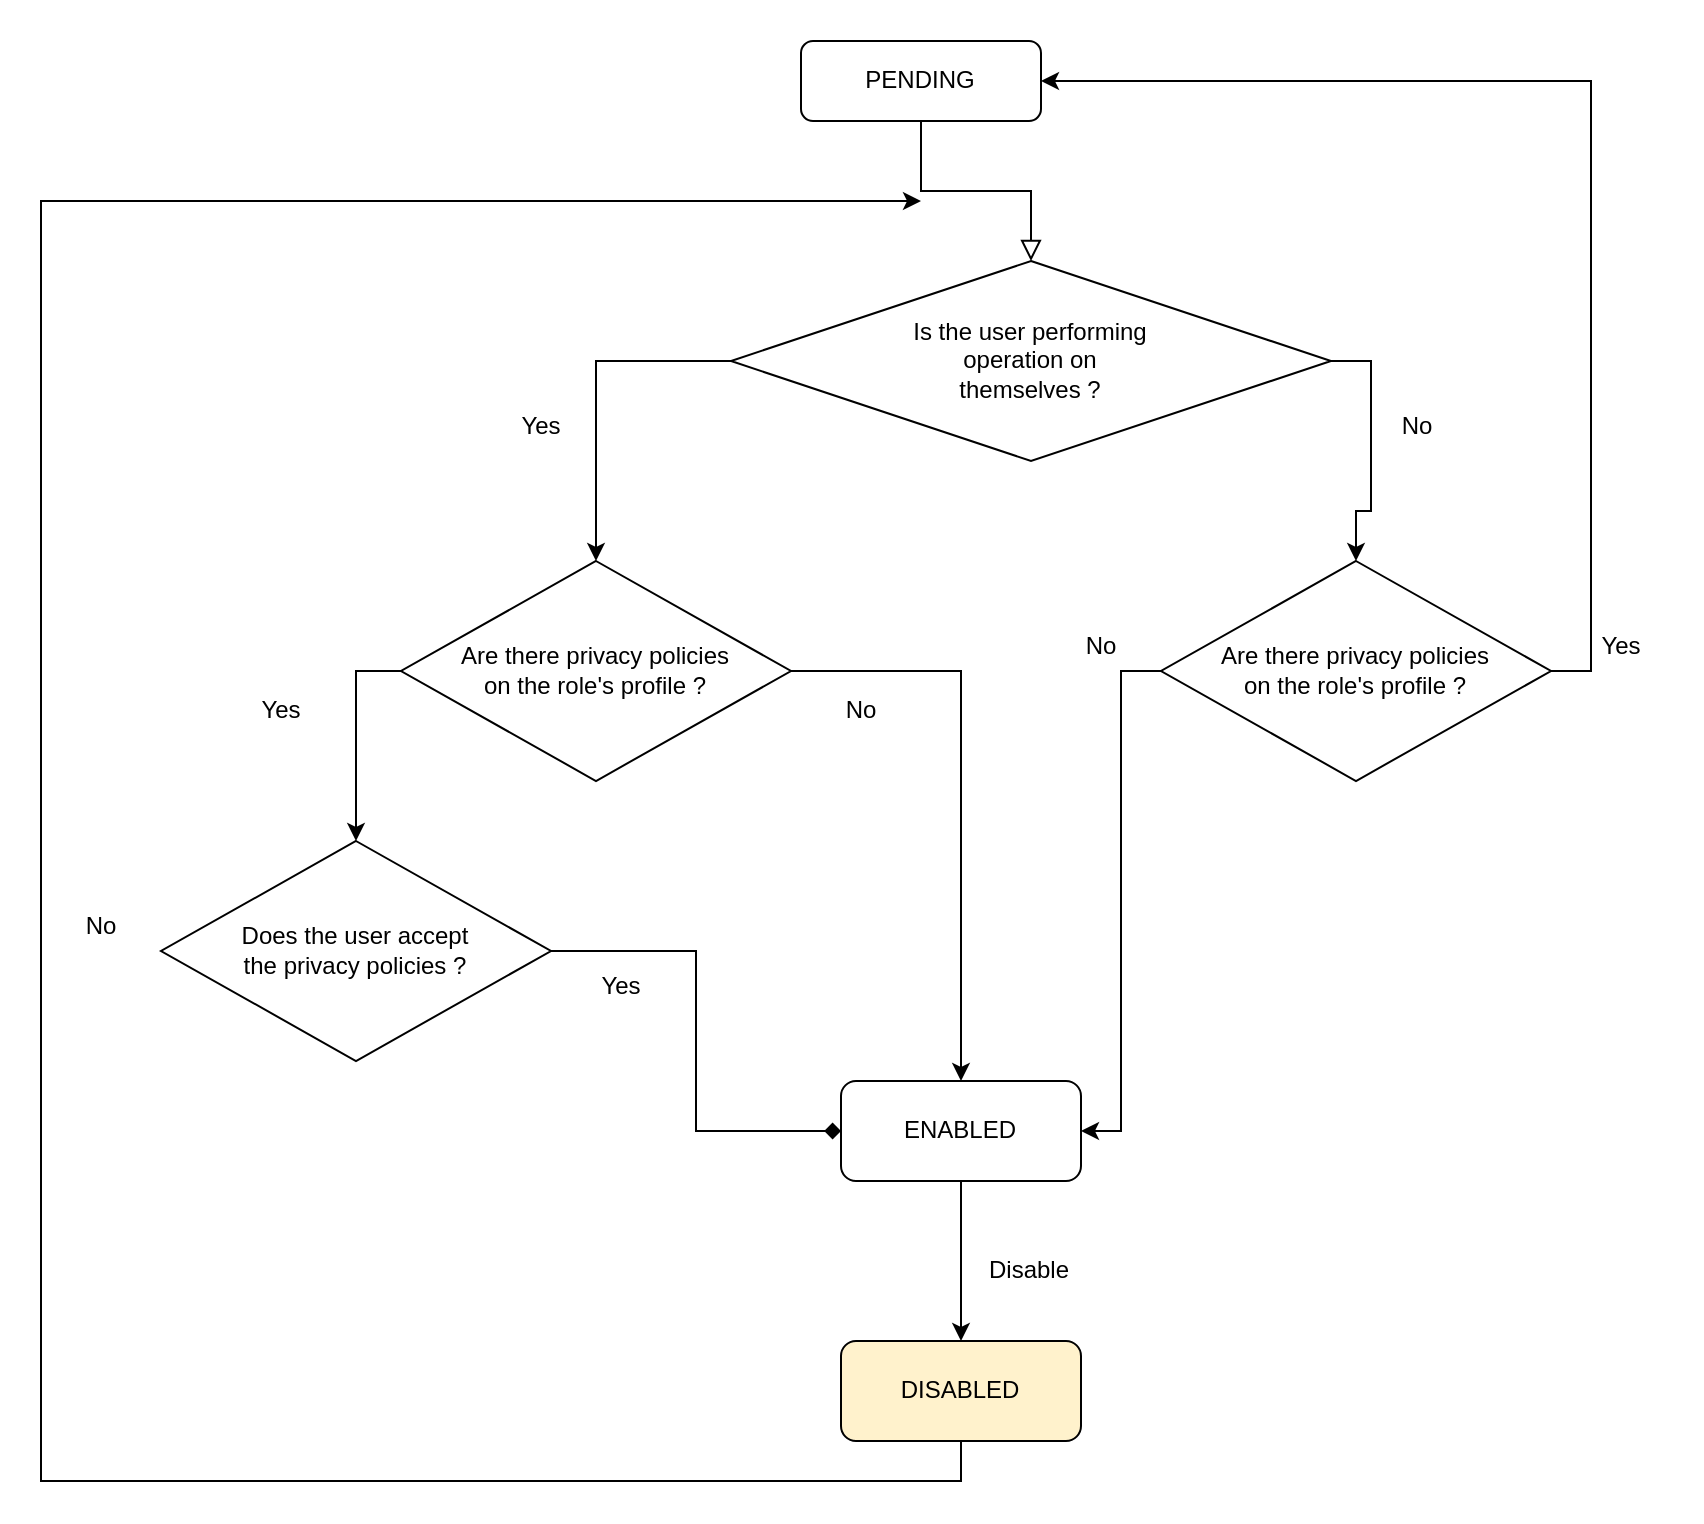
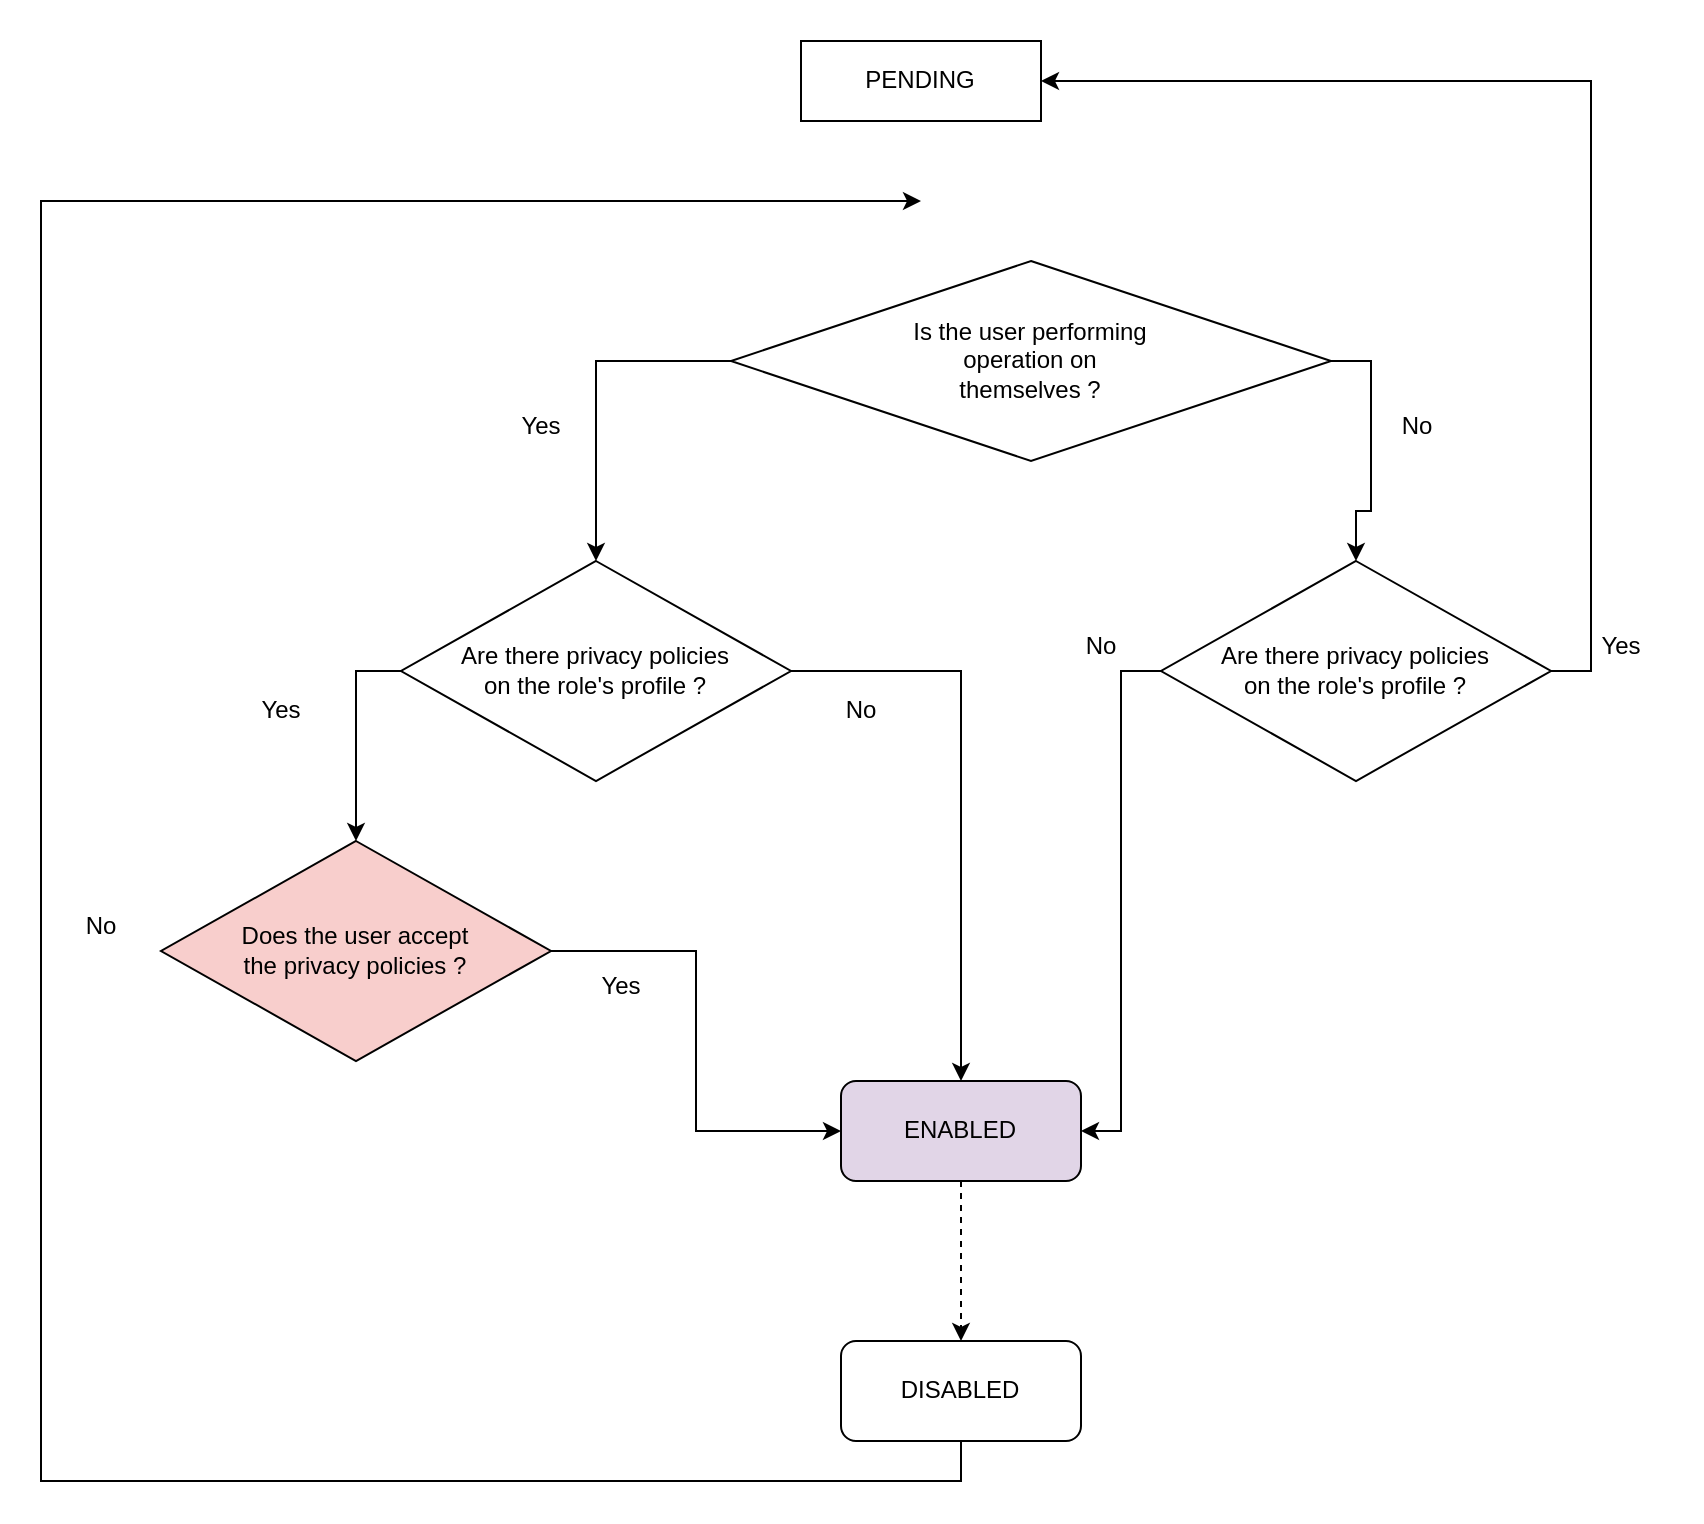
(921, 81) -> (921, 81)
(965, 191) -> none
(356, 951) -> (356, 951)
(824, 1131) -> (825, 1131)
(961, 1131) -> (961, 1131)
(961, 1254) -> (961, 1254)
(1029, 1271) -> none
(961, 1391) -> (961, 1391)
